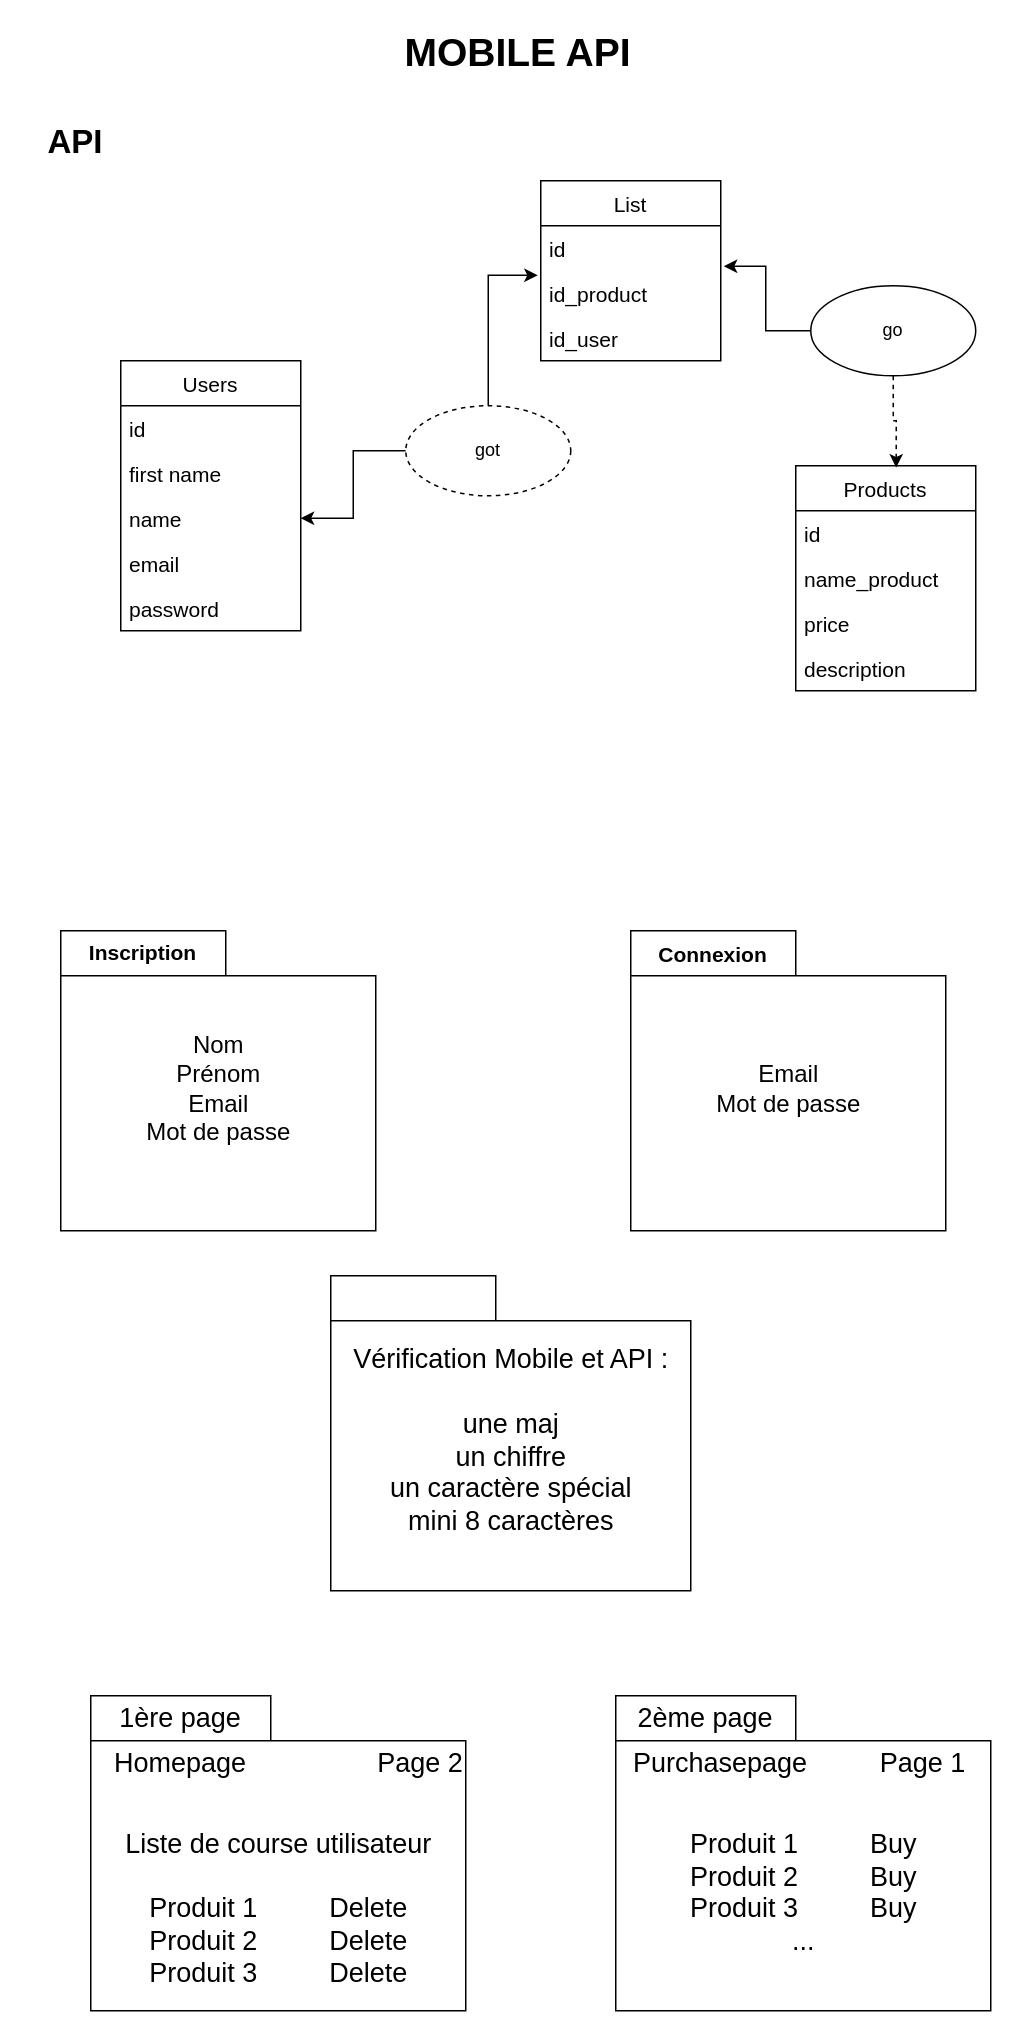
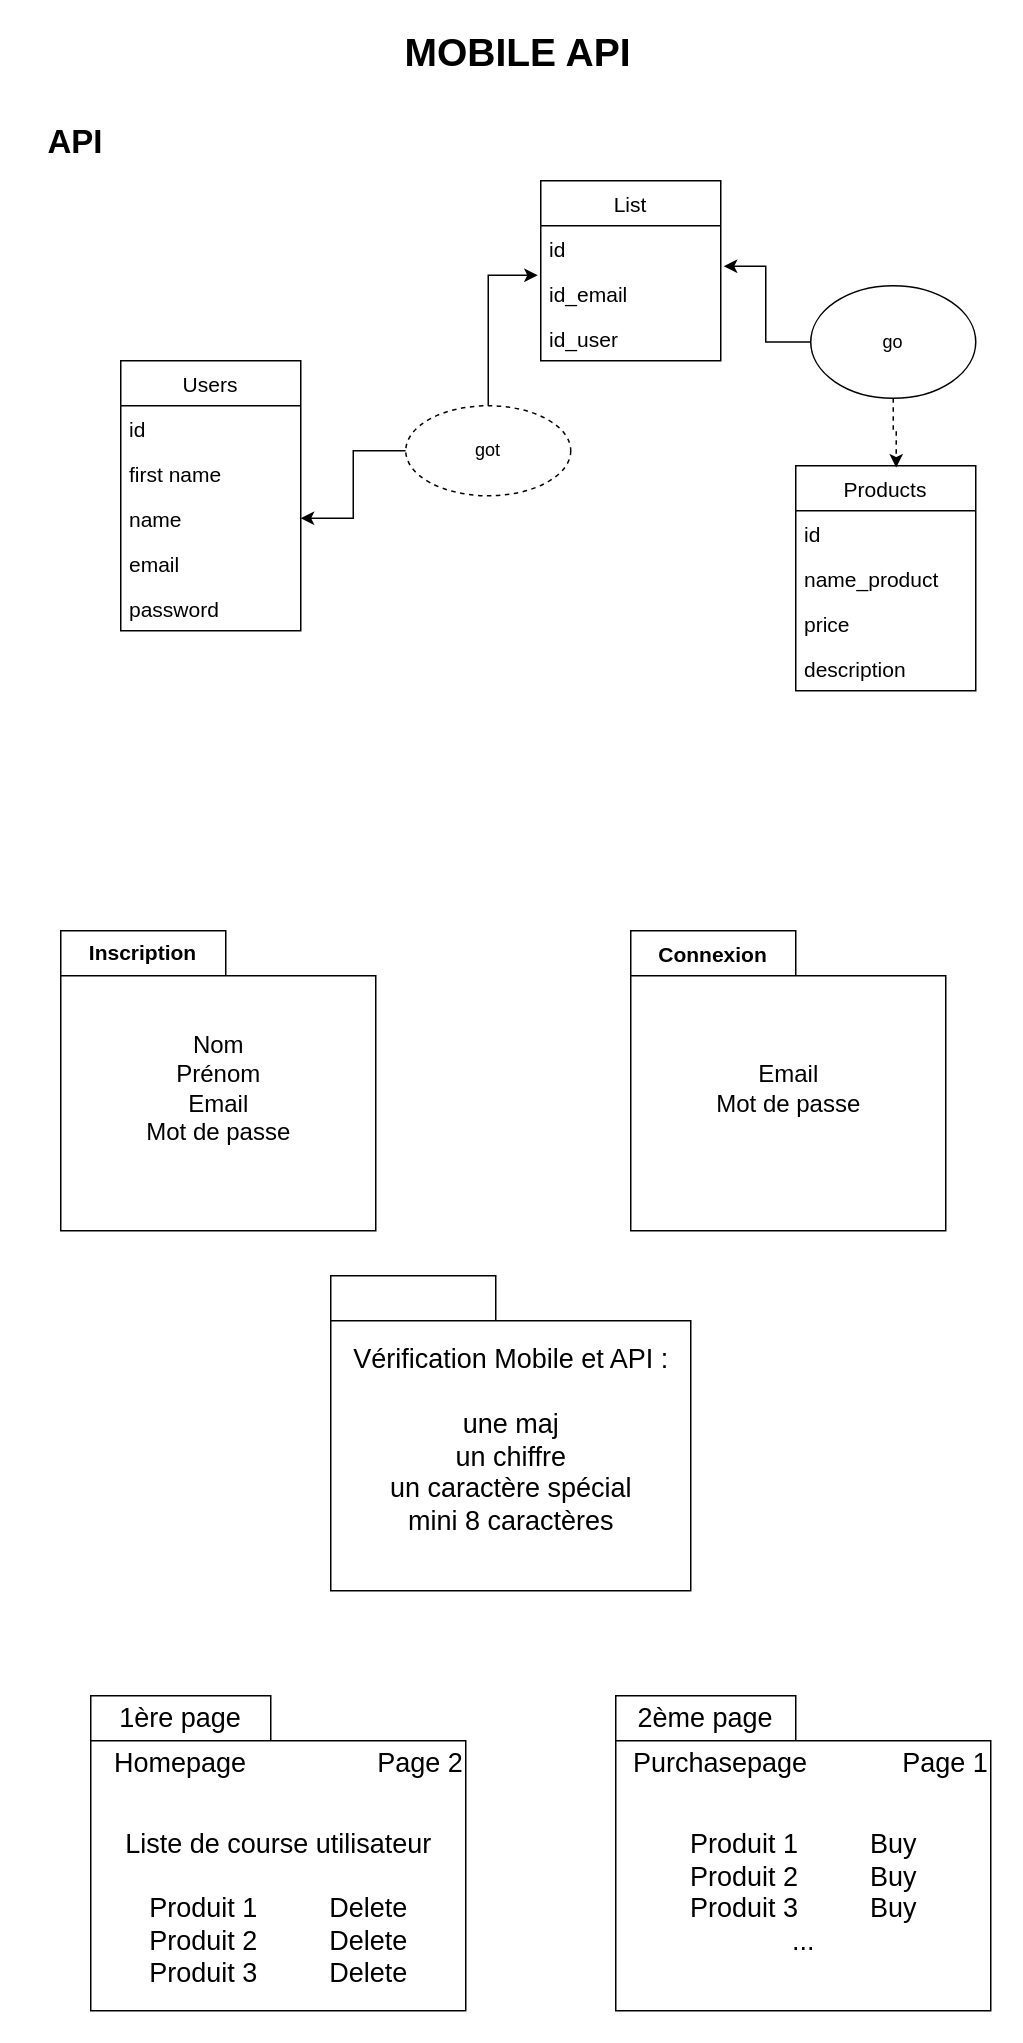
(605, 295) -> (588, 295)
(893, 331) -> (893, 342)
(923, 1763) -> (946, 1763)
